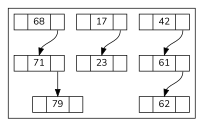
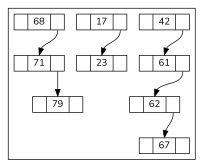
none -> (164, 146)
